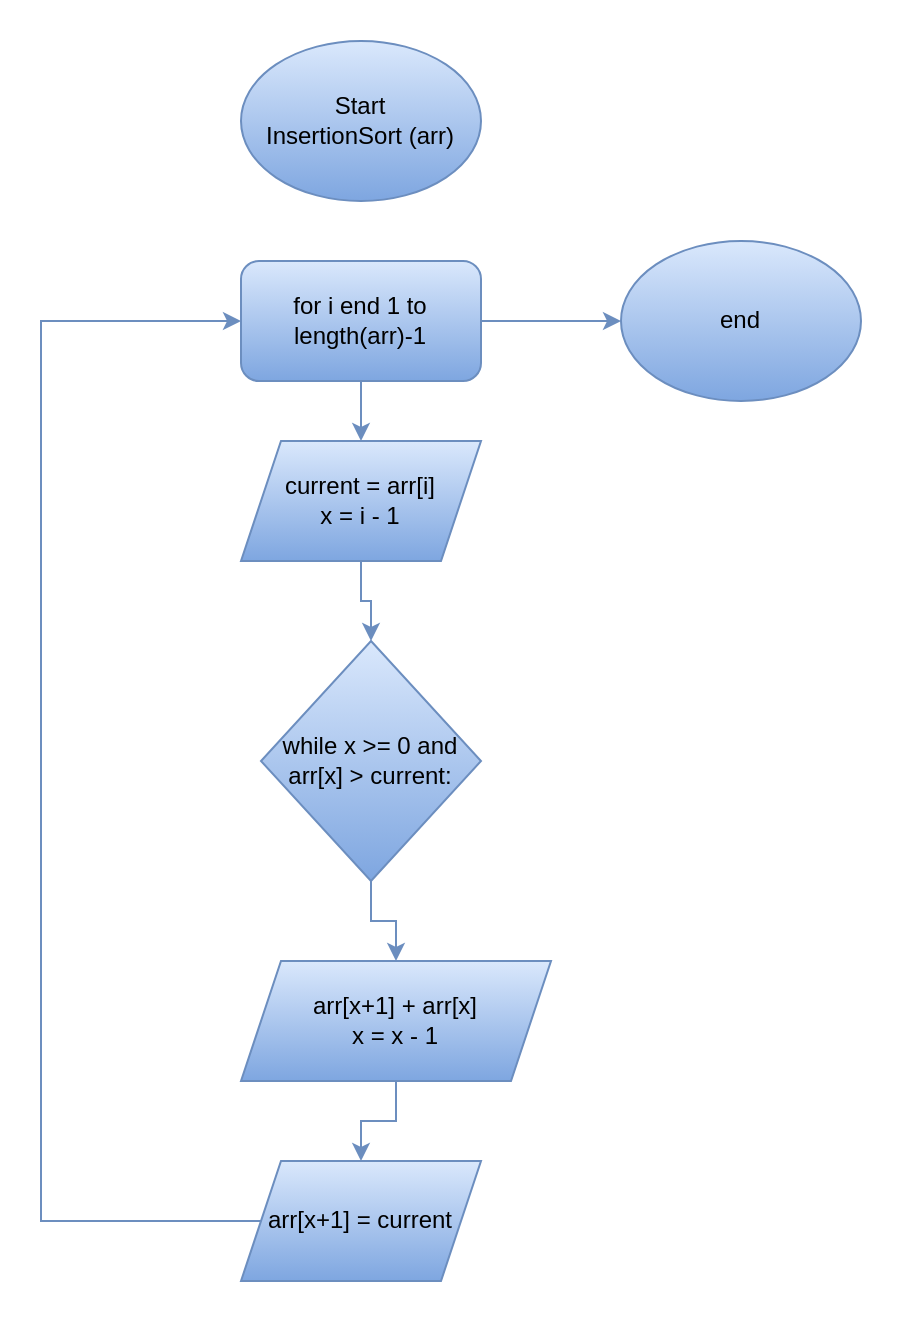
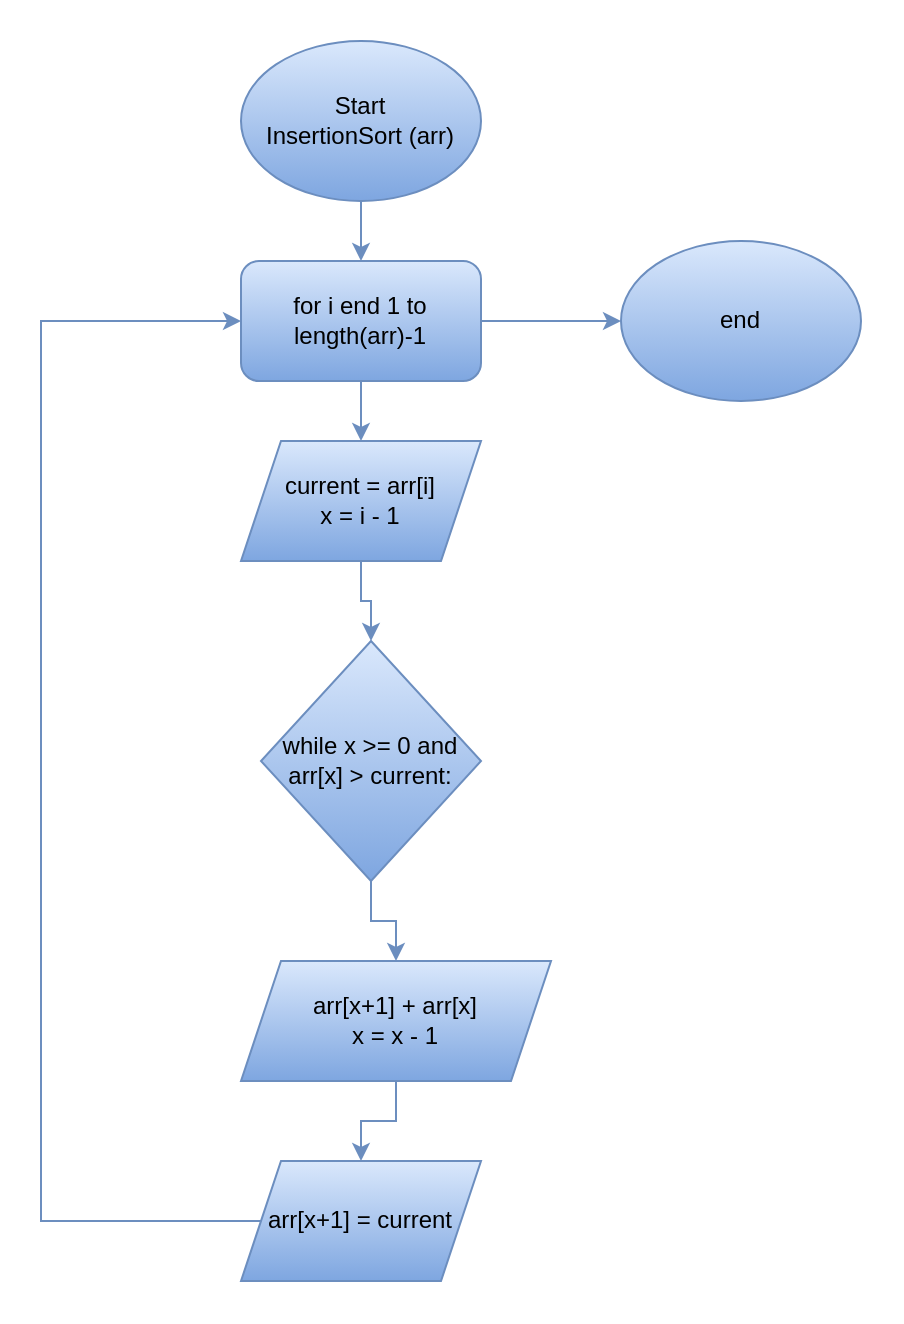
none -> (361, 238)
